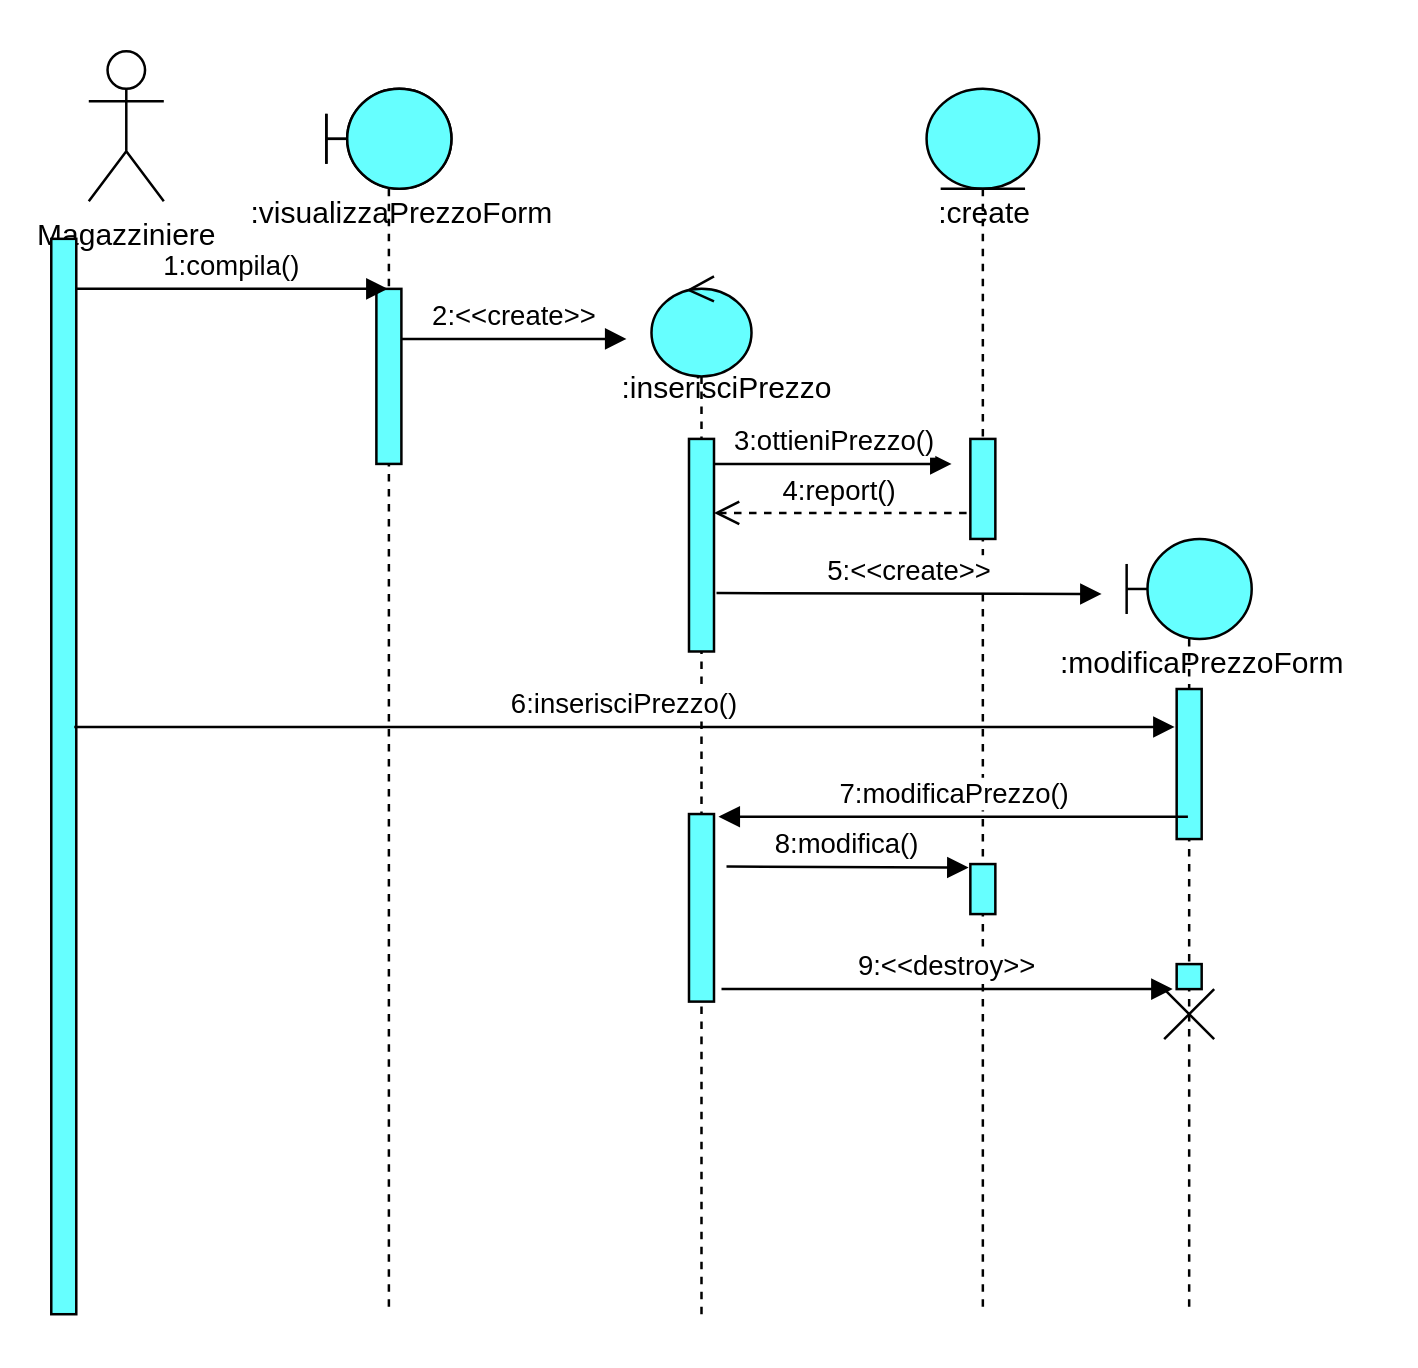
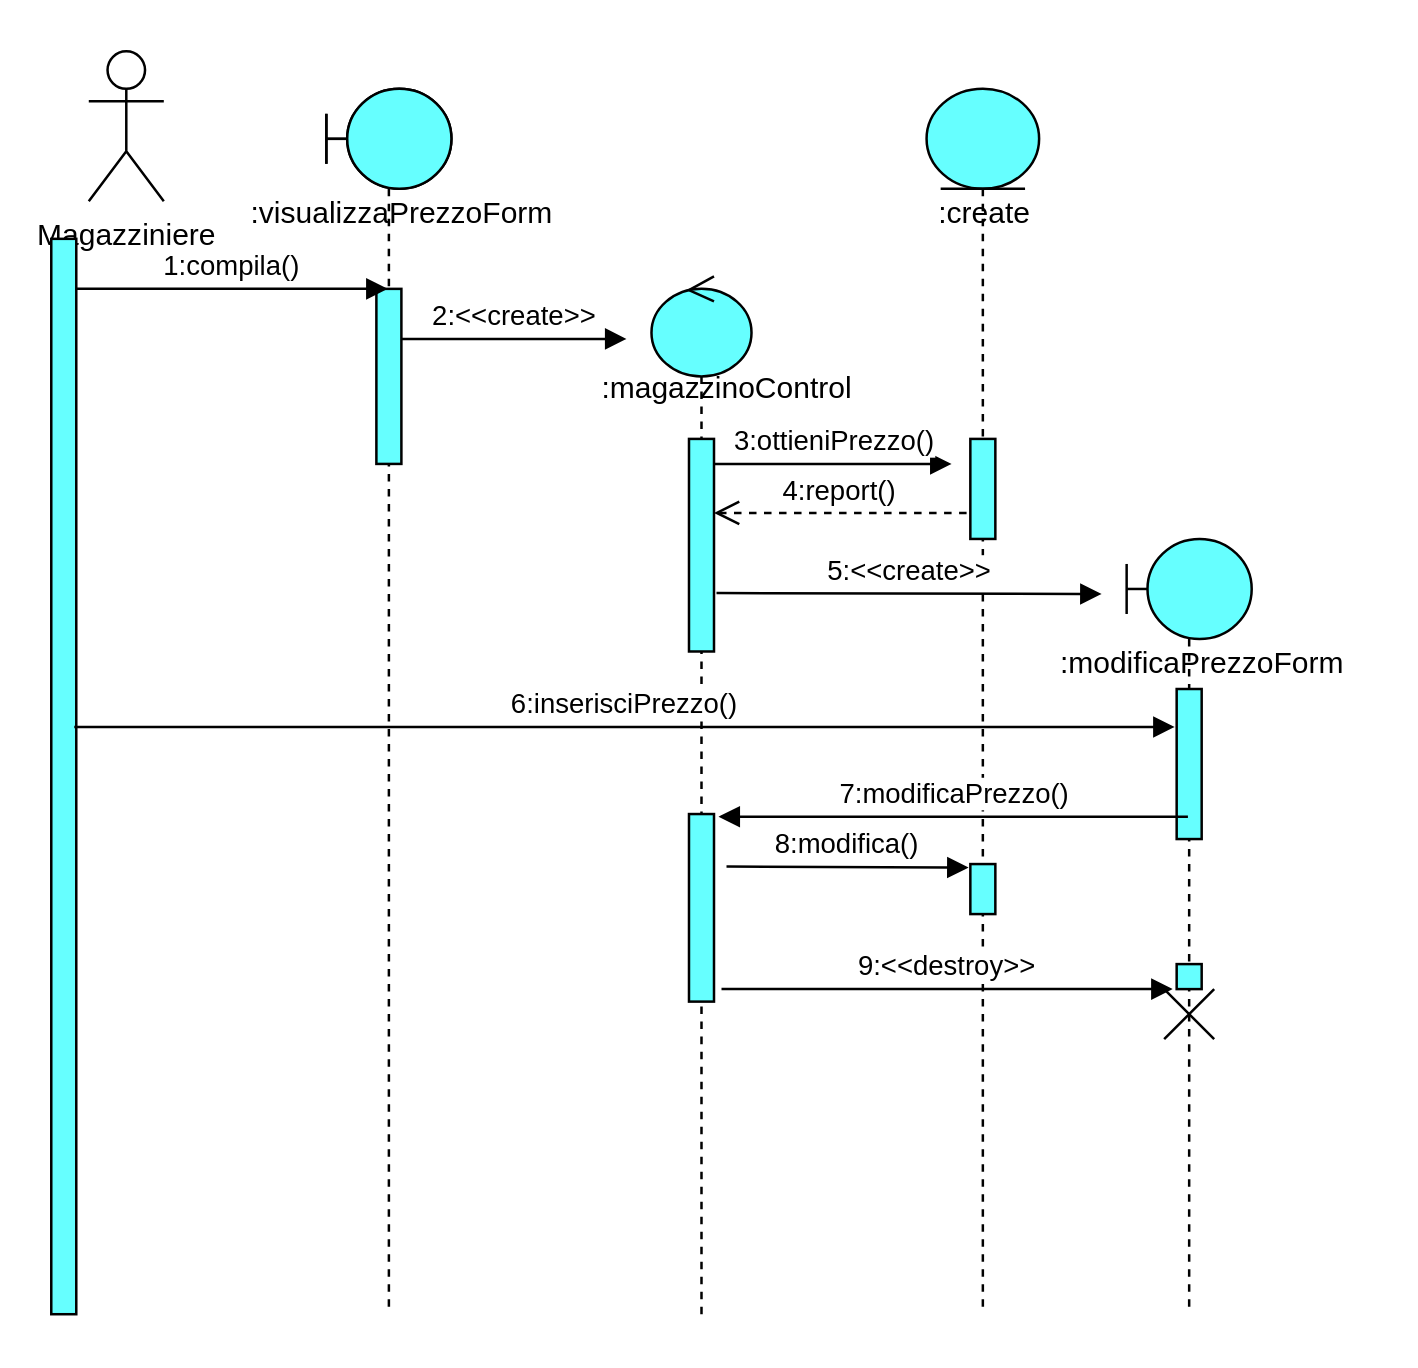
(728, 389) -> (728, 389)
